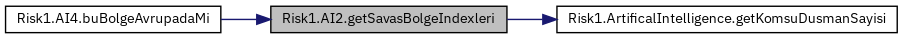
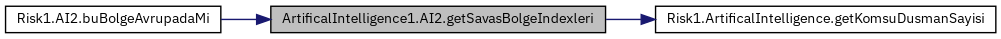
(113, 19) -> (113, 19)
(389, 19) -> (438, 19)
